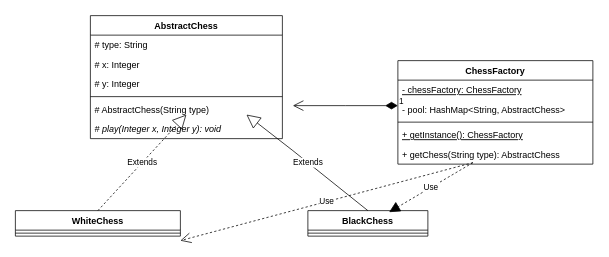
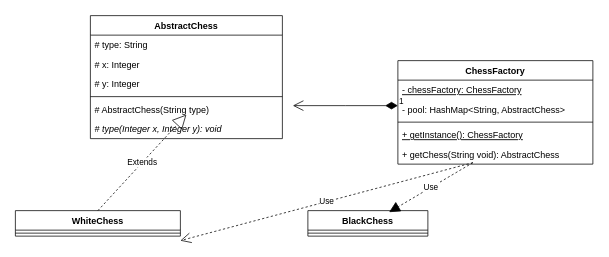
(170, 129) -> (171, 129)
(492, 155) -> (491, 155)
(313, 167) -> none
